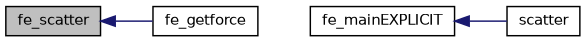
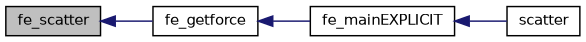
none -> (292, 21)
